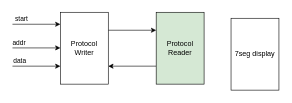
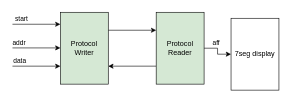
(84, 48) -> (84, 48)
none -> (218, 54)
